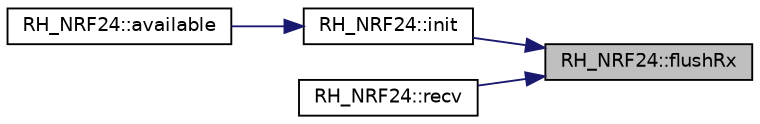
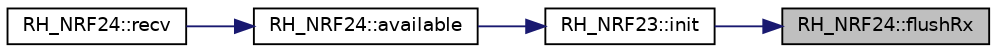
(388, 26) -> (630, 26)
(502, 82) -> (210, 26)
